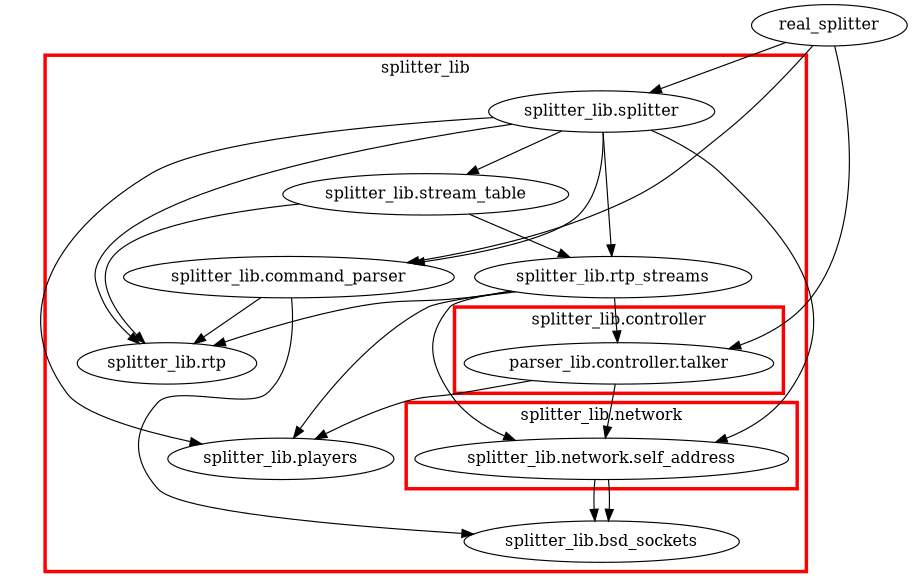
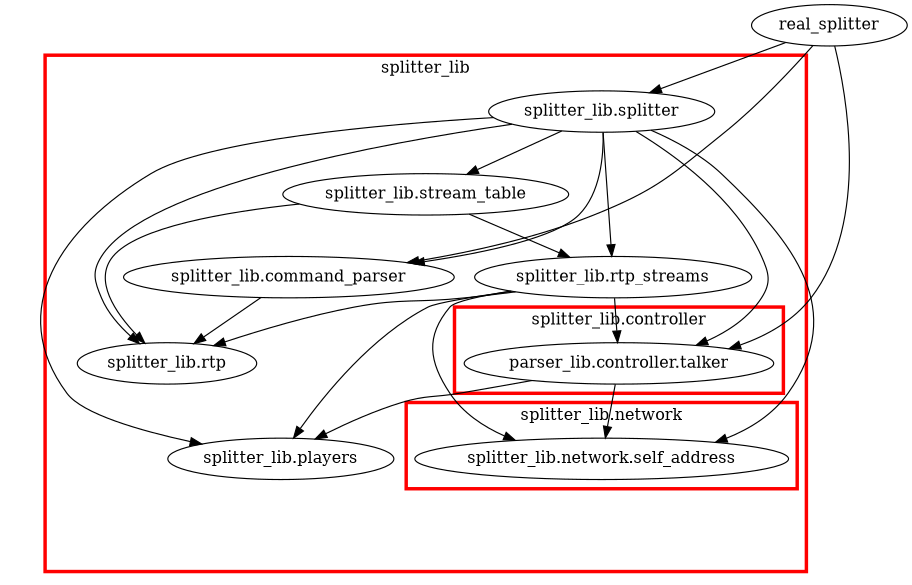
none -> (745, 228)
(602, 542) -> none
